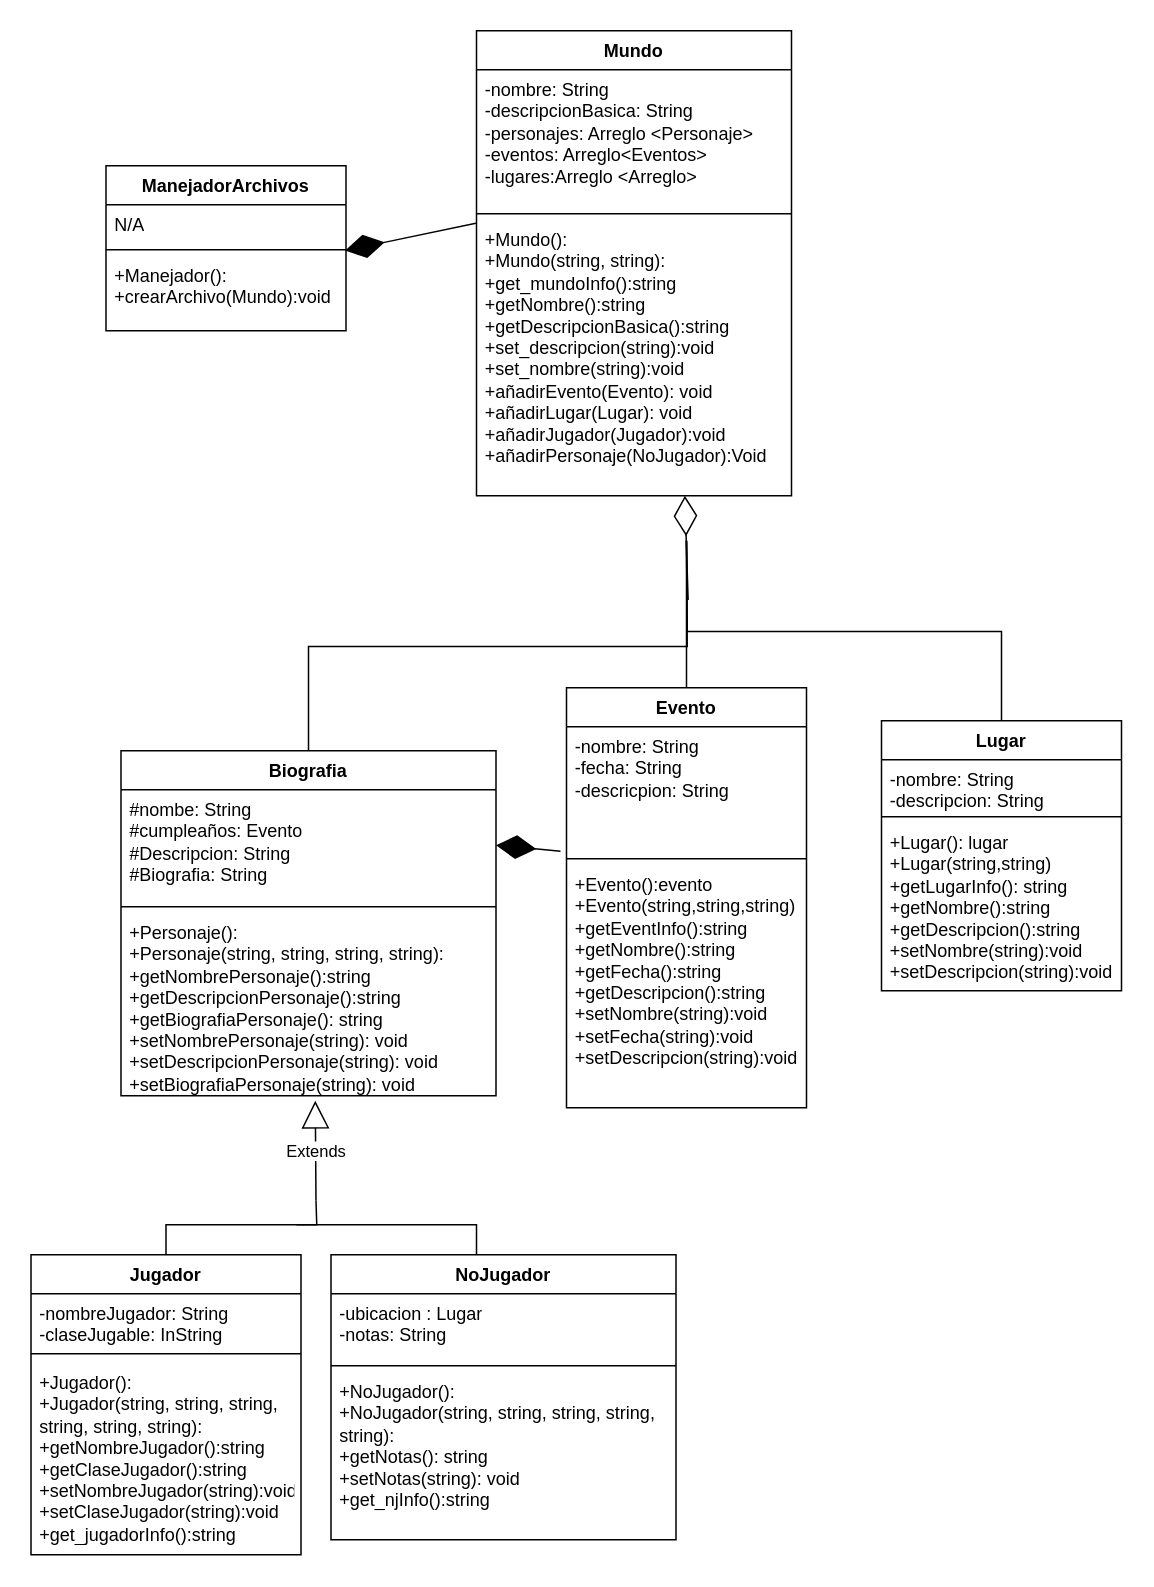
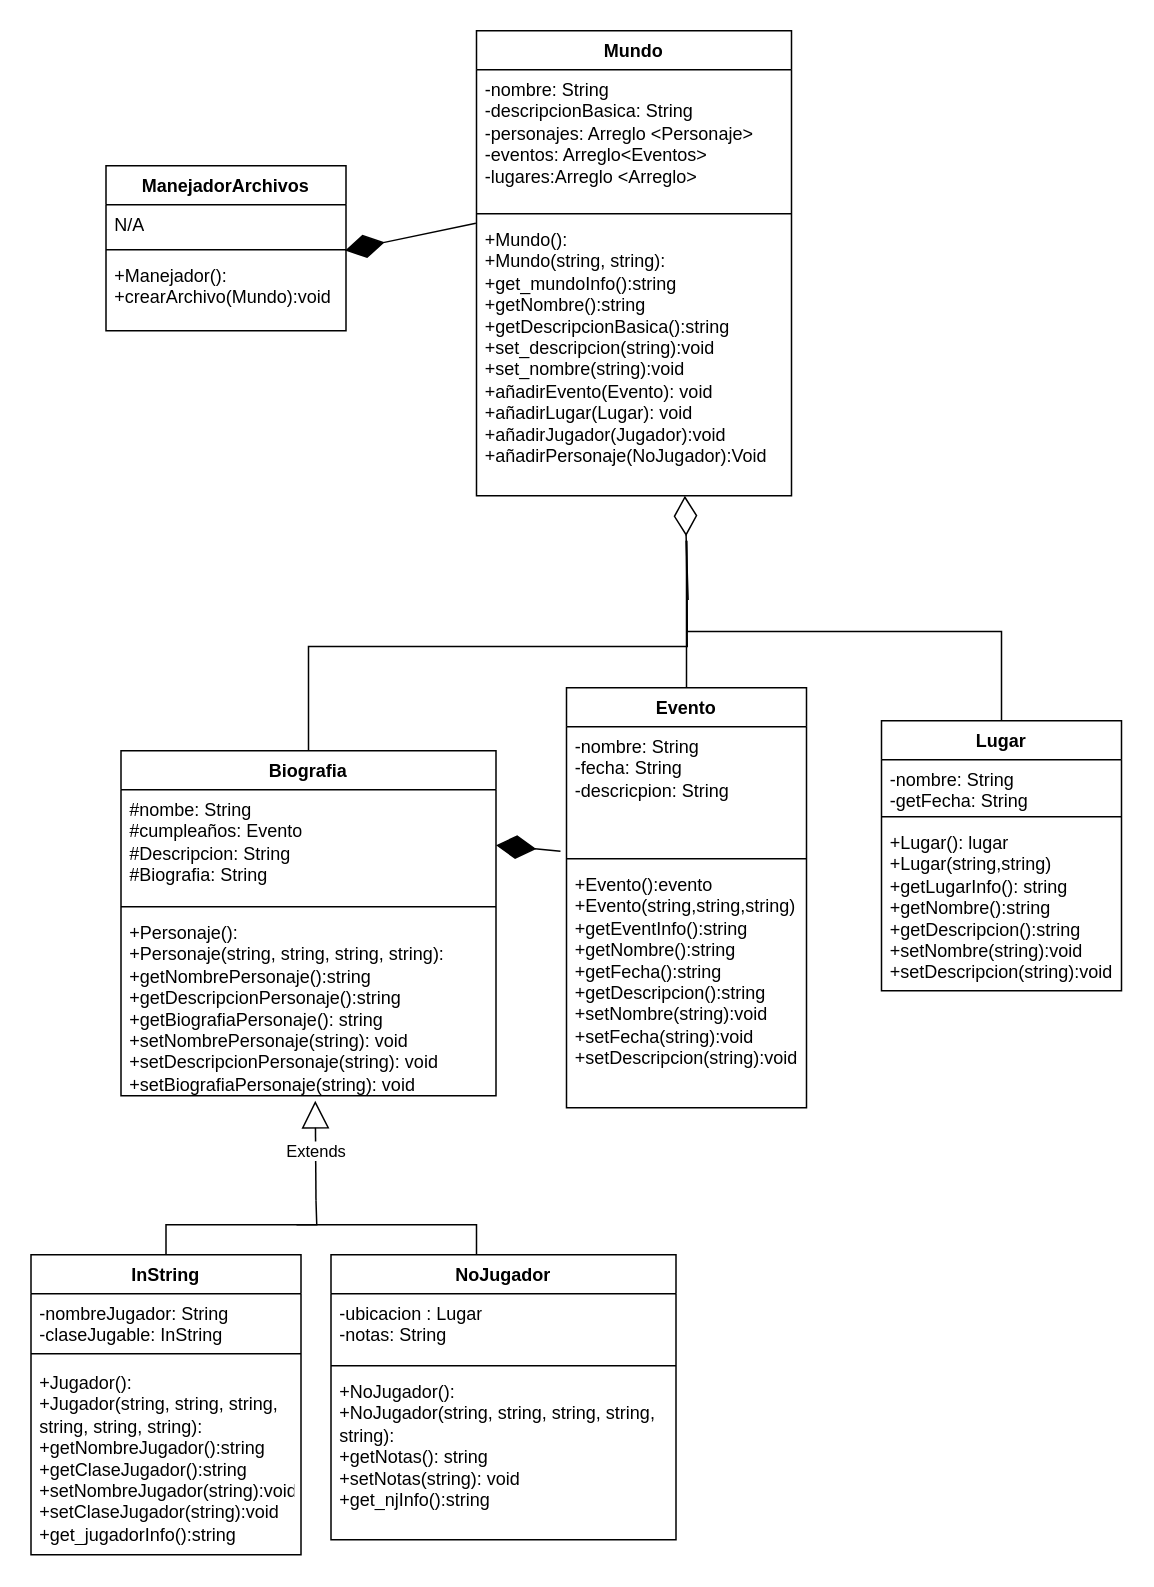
(979, 792) -> (969, 792)
(166, 1276) -> (166, 1276)
